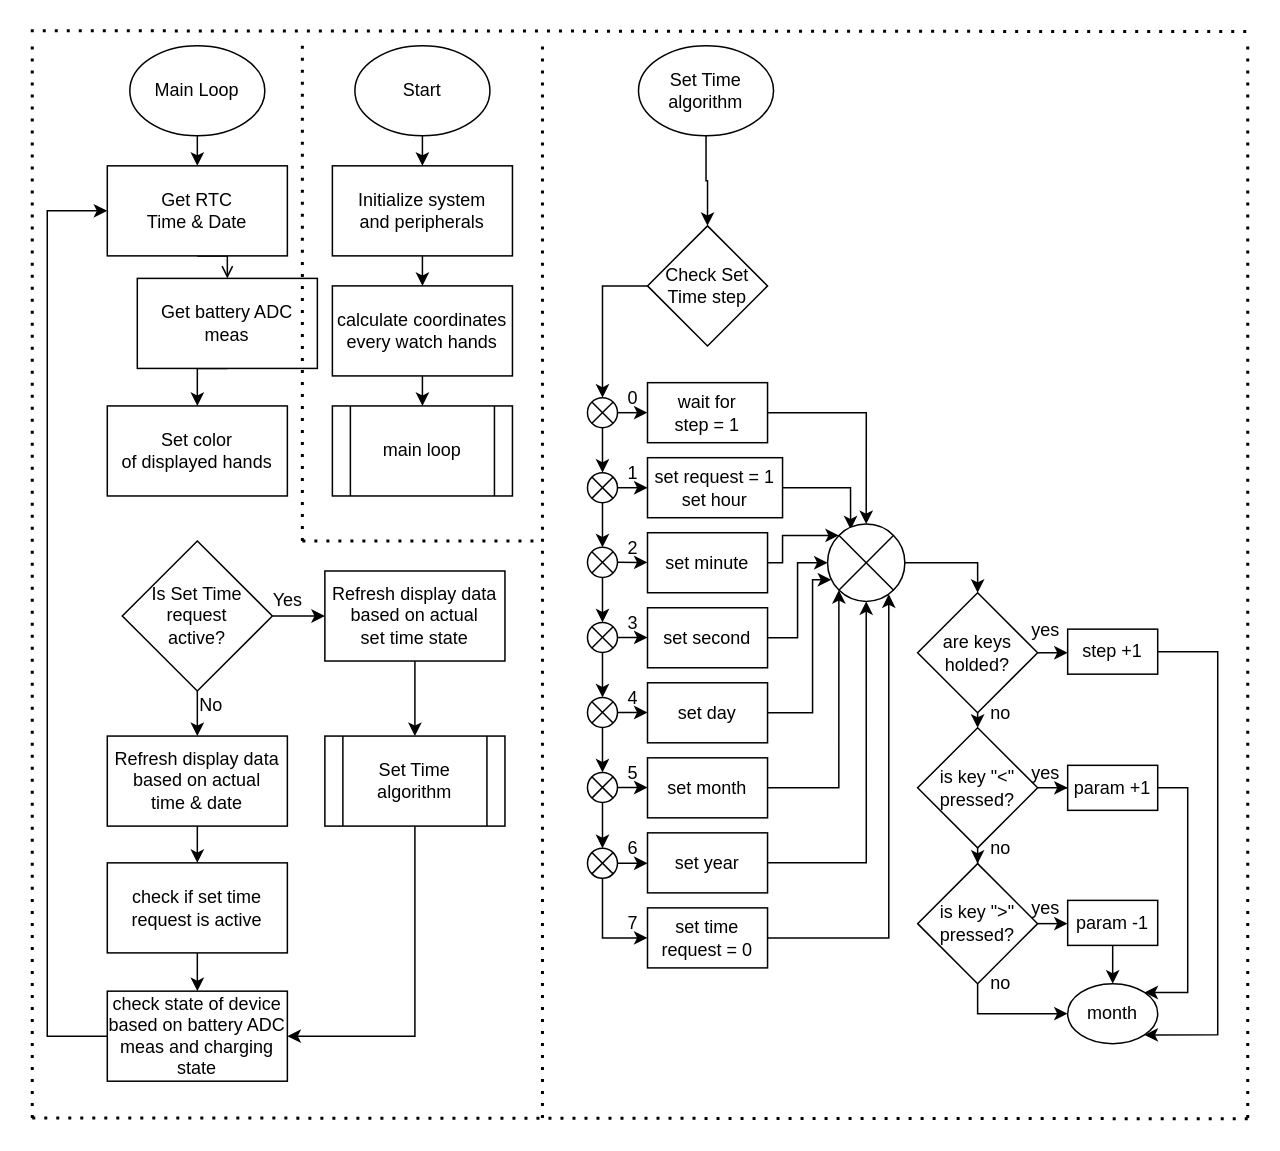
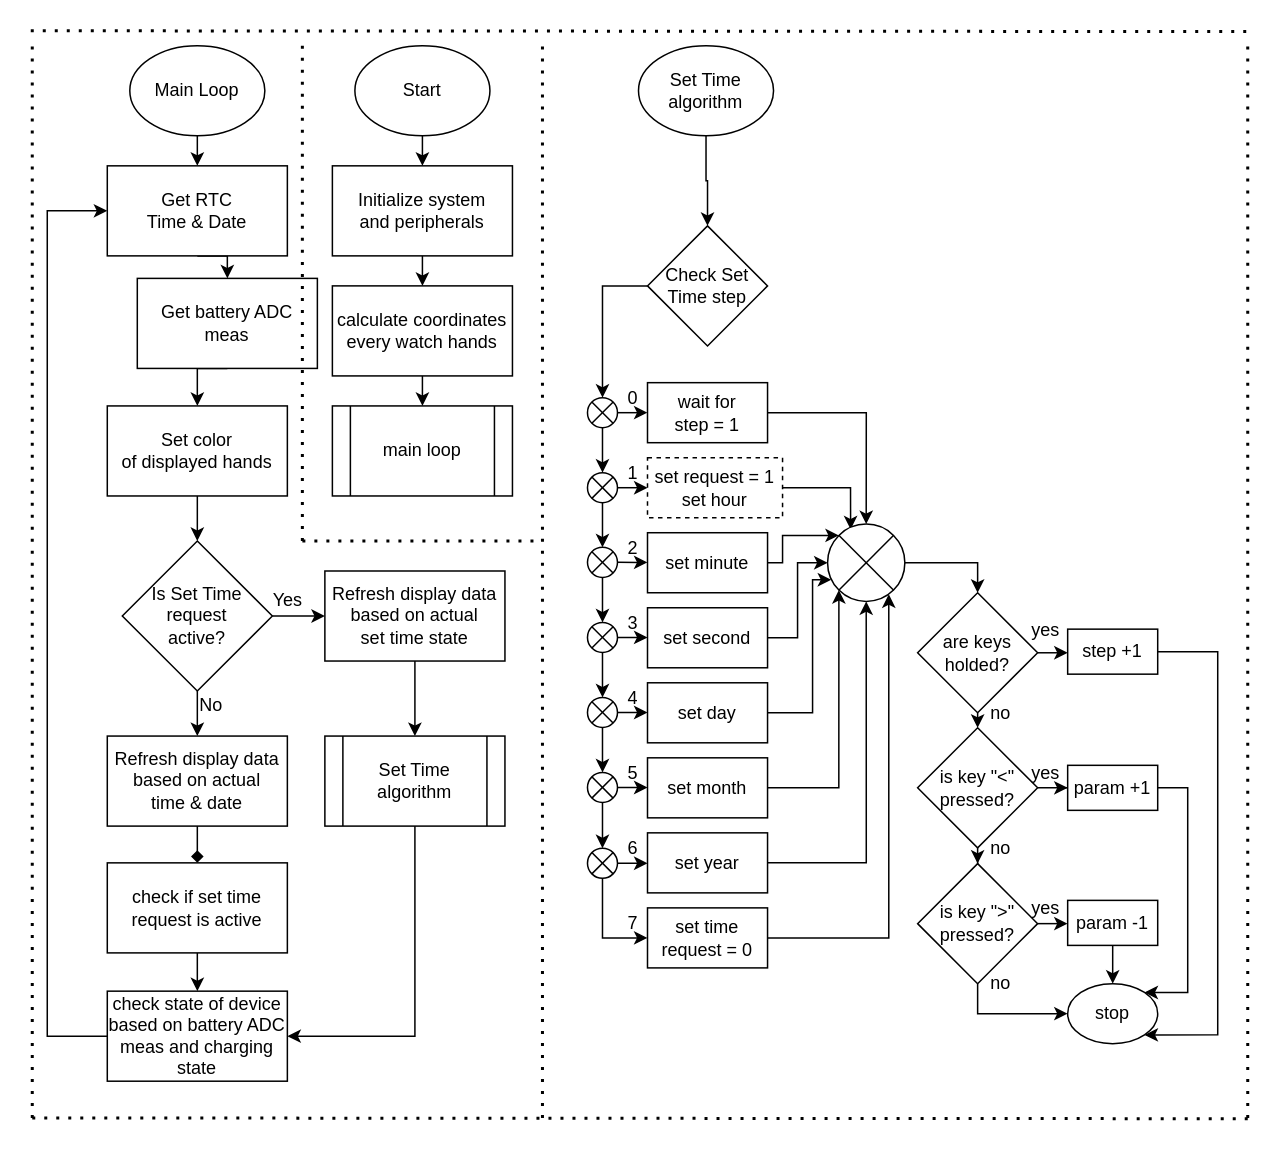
(227, 269) -> (227, 267)
(715, 488) -> (715, 488)
none -> (197, 513)
(197, 851) -> (197, 850)
(1112, 1013) -> (1112, 1013)
